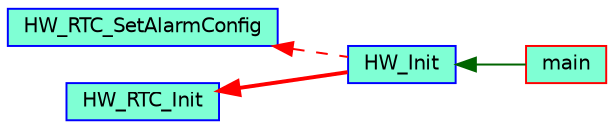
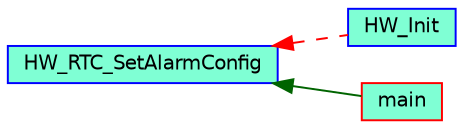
(501, 65) -> (327, 91)
(143, 102) -> none
